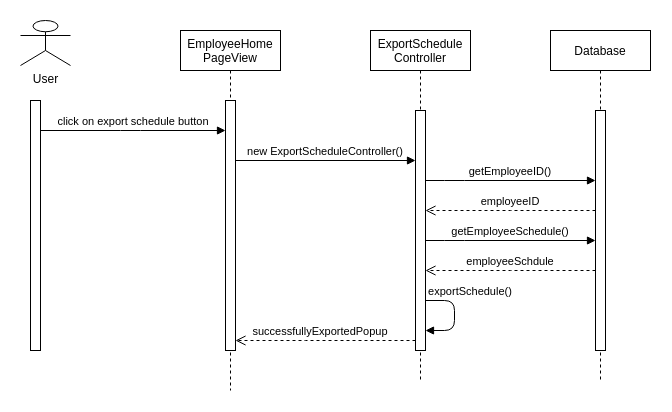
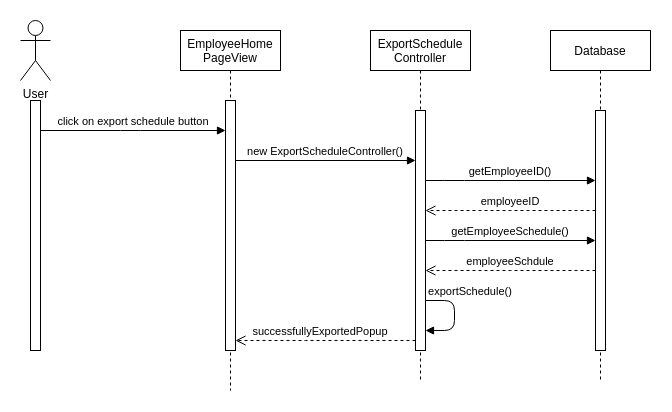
(46, 43) -> (36, 51)
